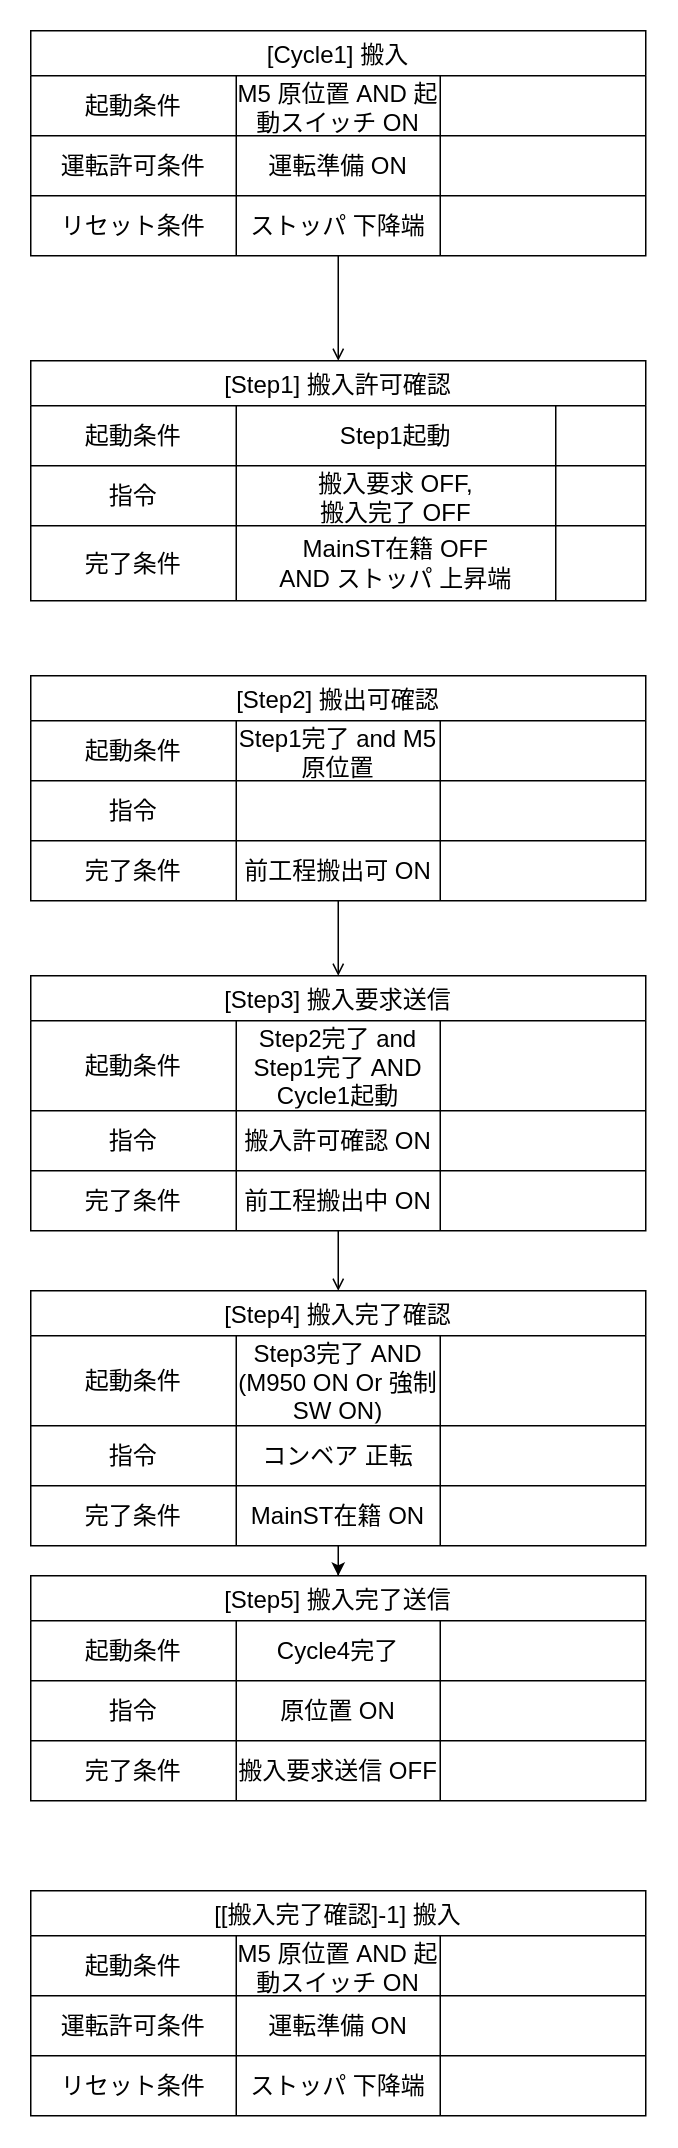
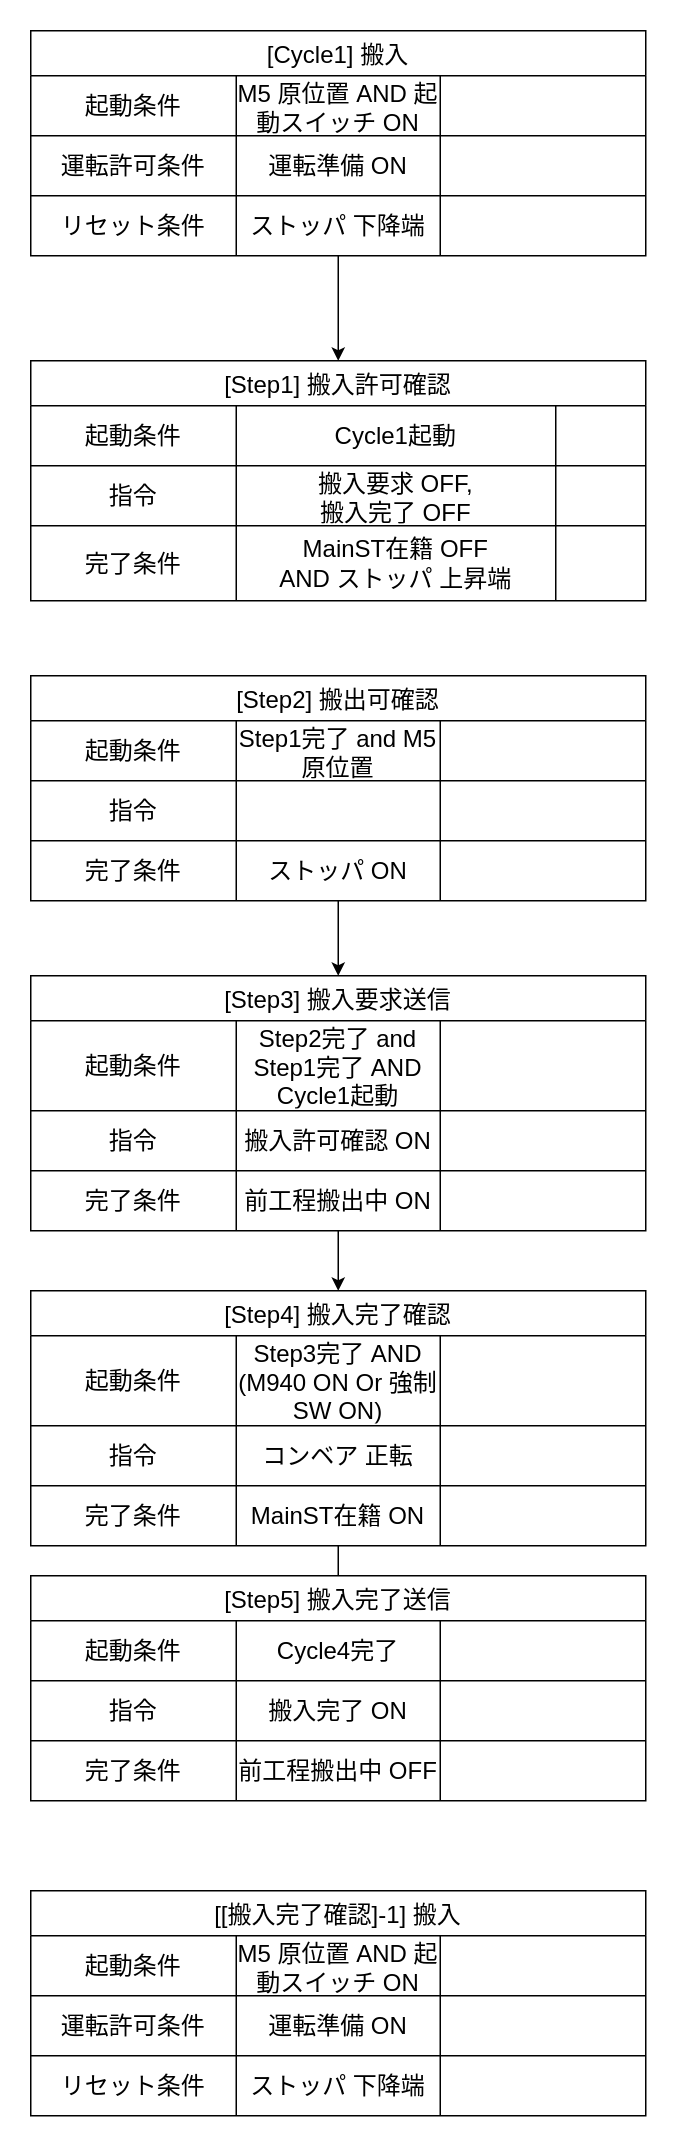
(338, 351) -> (338, 349)
(396, 436) -> (396, 436)
(338, 871) -> (338, 871)
(338, 966) -> (338, 964)
(338, 1281) -> (338, 1279)
(338, 1381) -> (338, 1381)
(338, 1564) -> (338, 1568)
(338, 1711) -> (338, 1711)
(338, 1771) -> (338, 1771)
